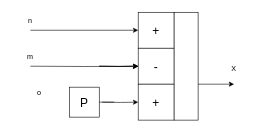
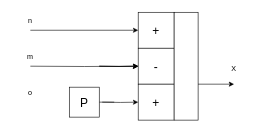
(39, 93) -> (30, 93)
